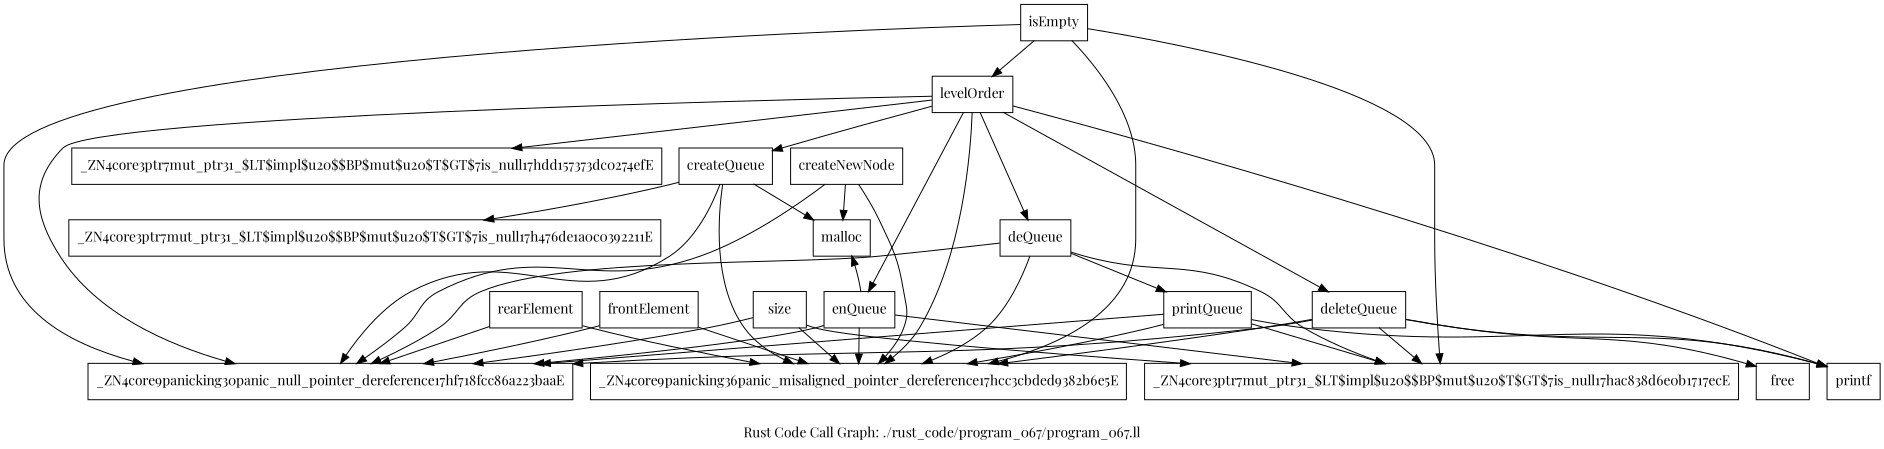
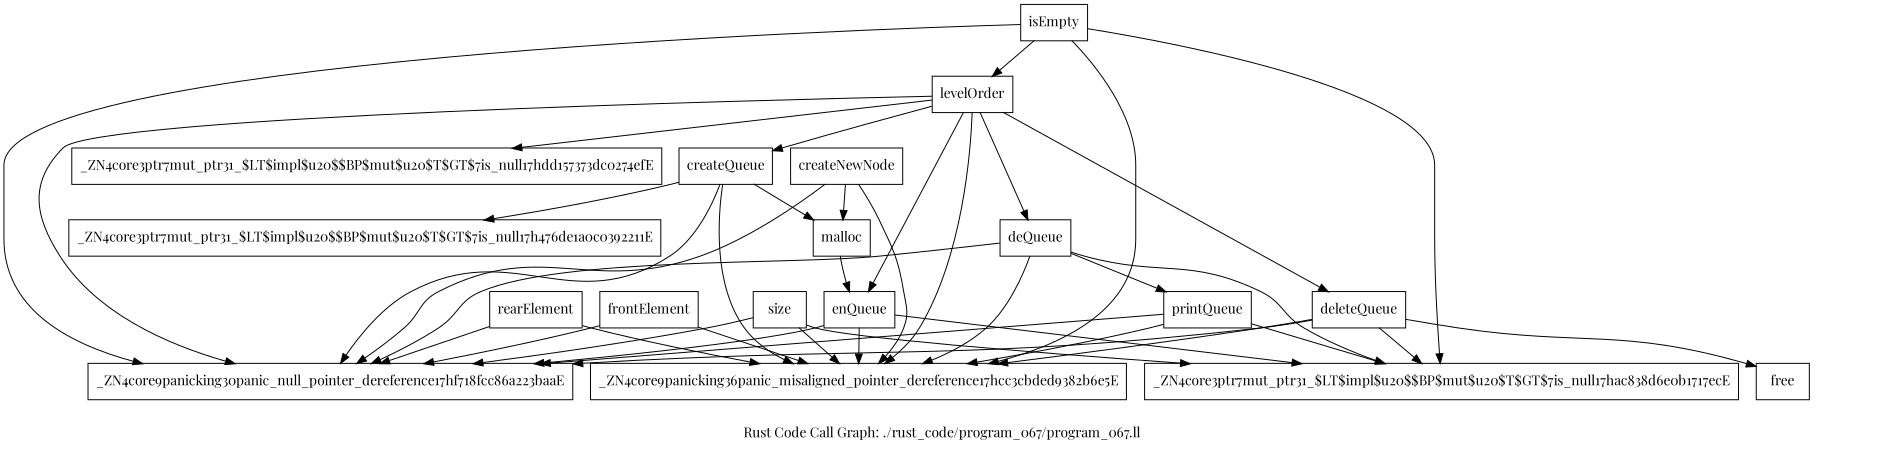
(858, 279) -> (843, 269)
(1854, 382) -> none
